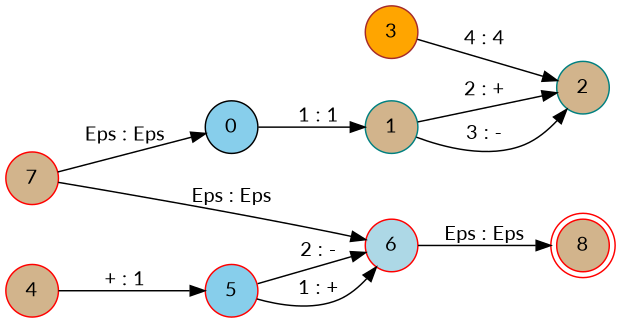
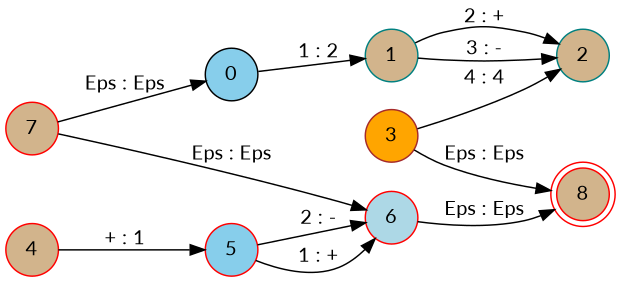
(319, 116) -> (319, 52)
none -> (473, 175)
